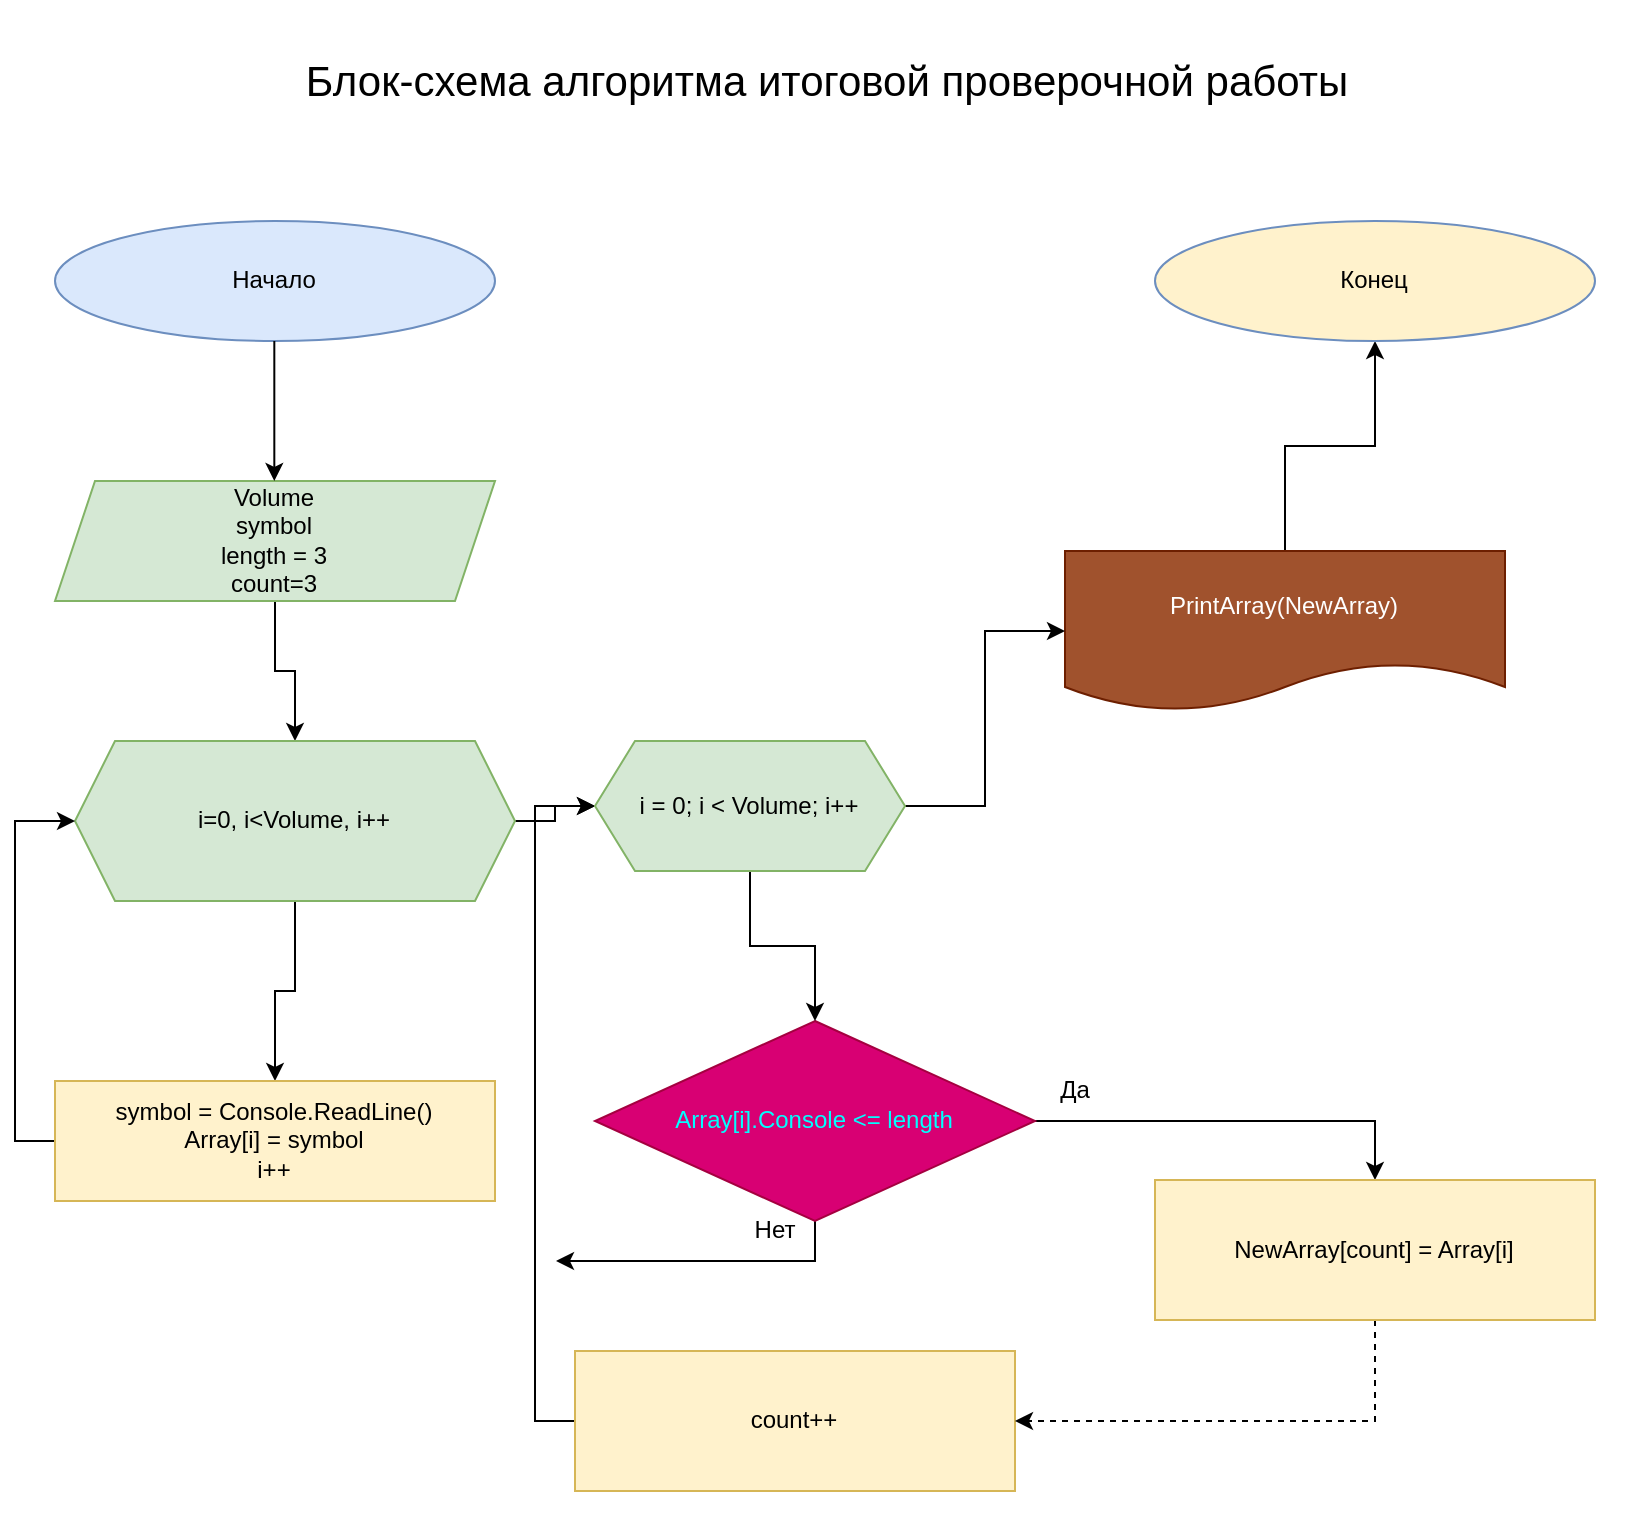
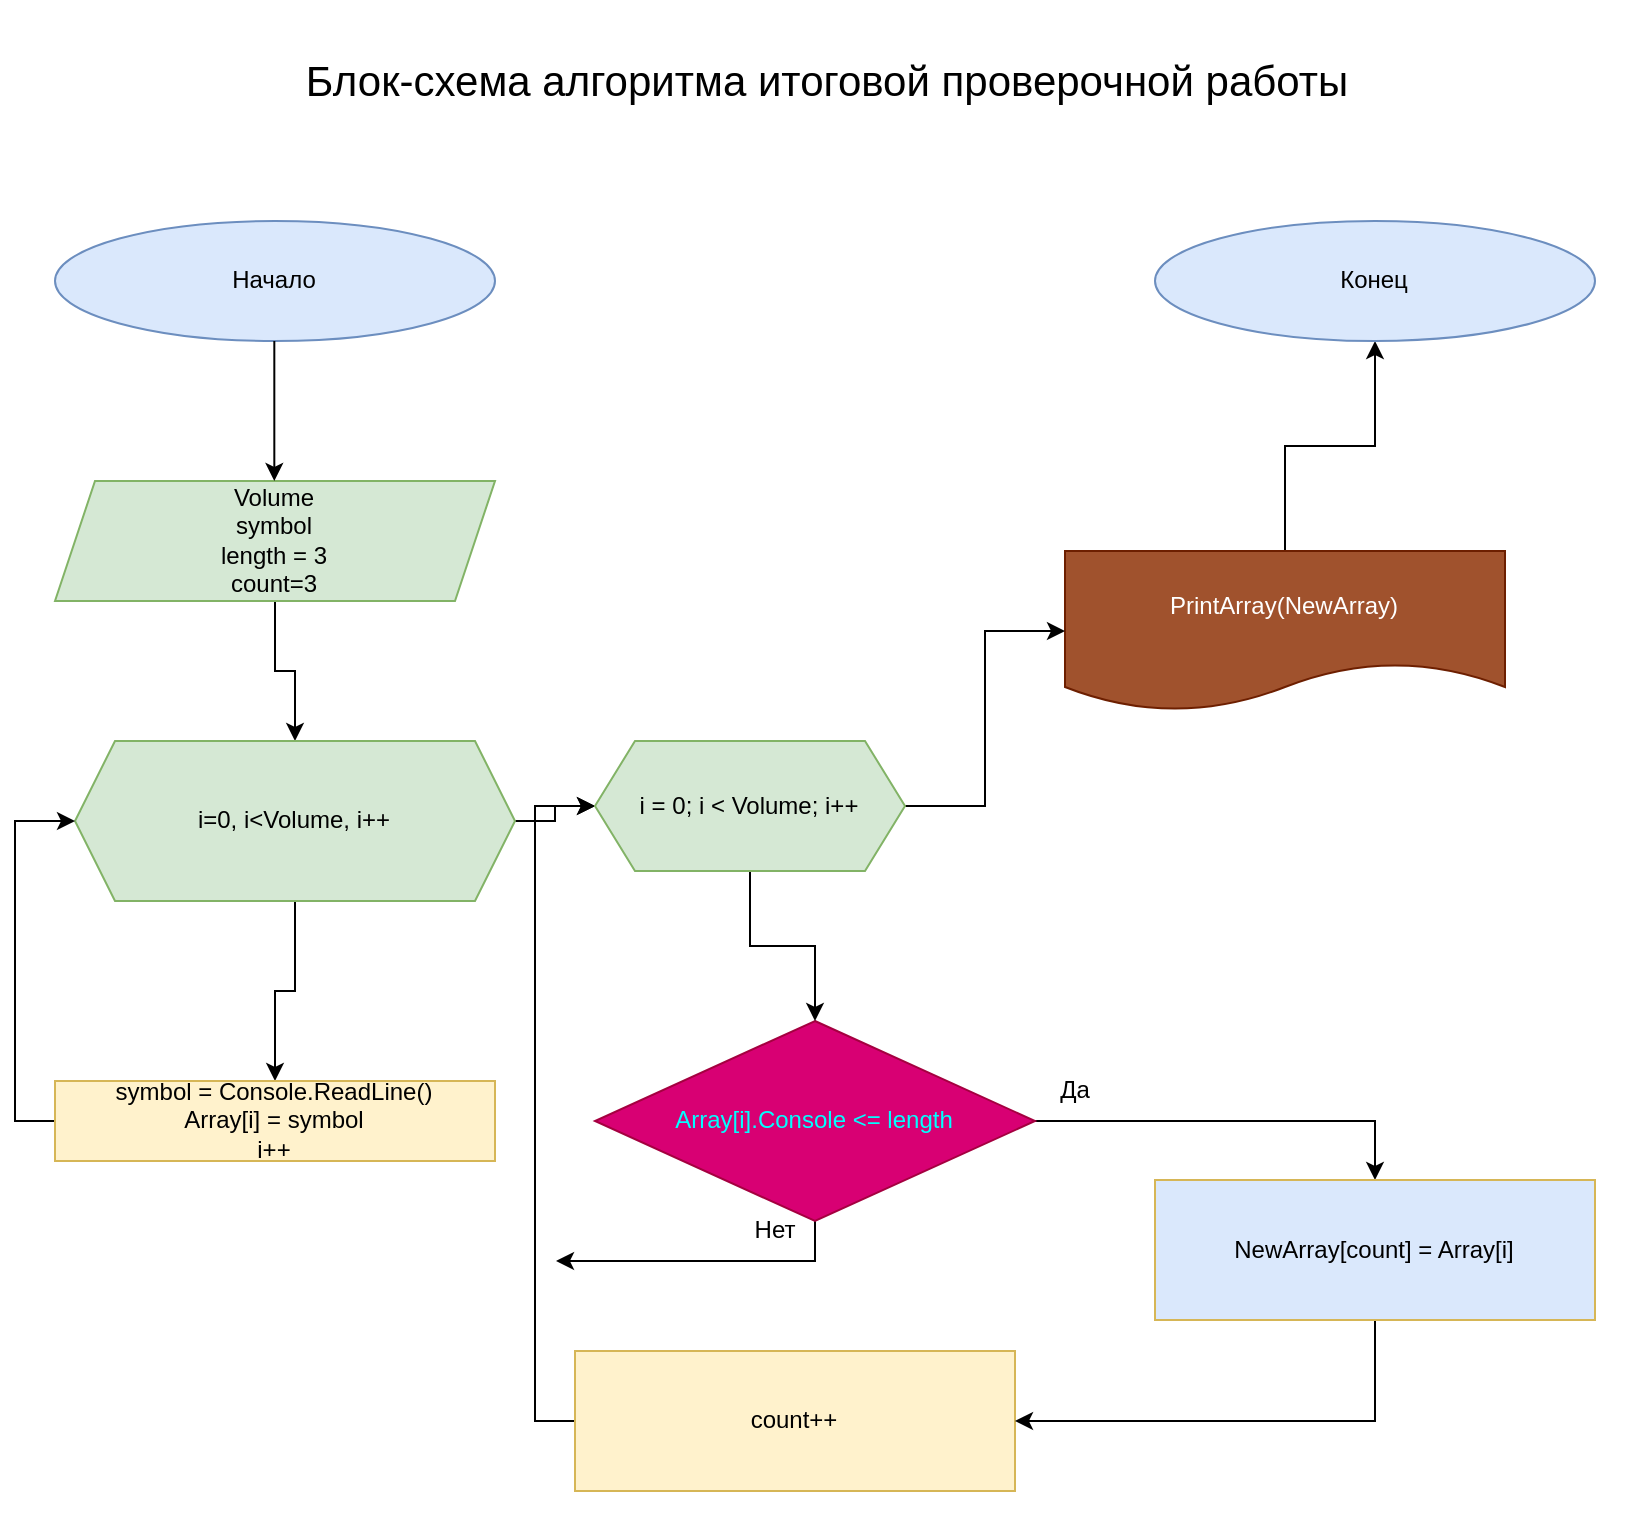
(1375, 281) -> (1375, 281)
(275, 1141) -> (275, 1121)
(1375, 1250) -> (1375, 1250)
(1251, 1421) -> (1251, 1421)
